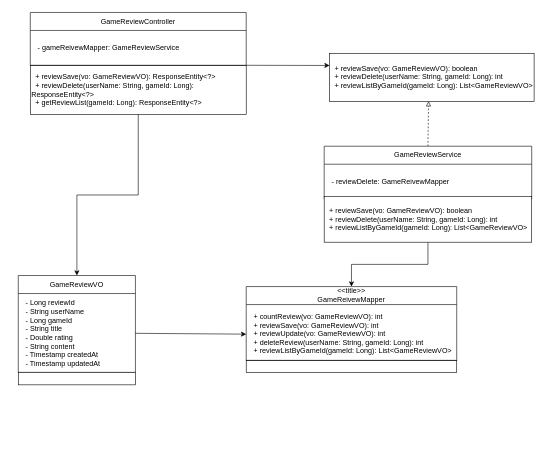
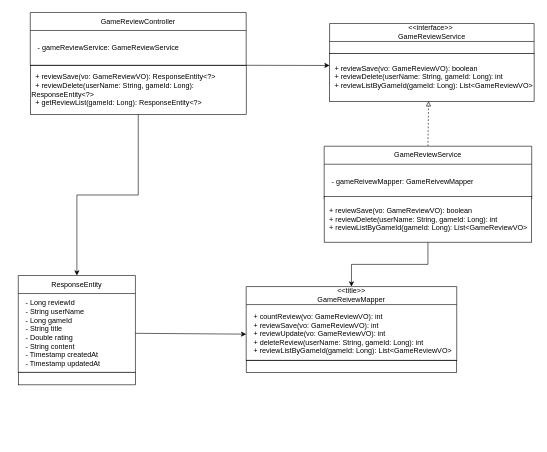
none -> (432, 38)
(103, 48) -> (104, 48)
(387, 182) -> (396, 182)
(77, 285) -> (77, 285)
